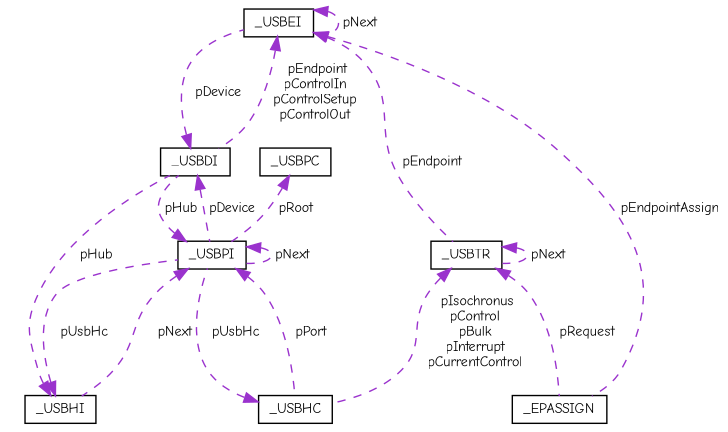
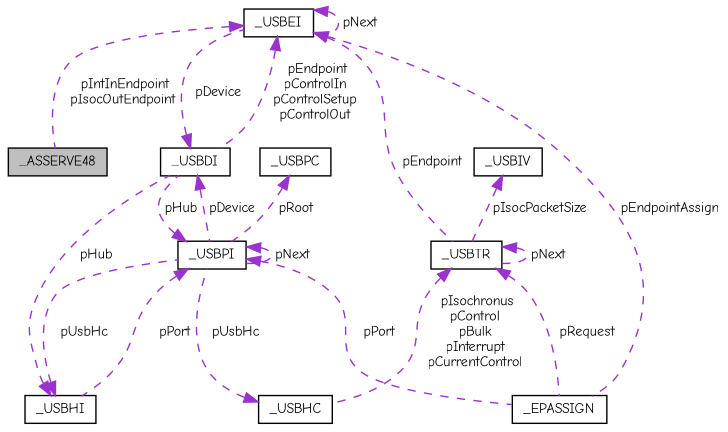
none -> (58, 162)
none -> (508, 162)
(283, 331) -> (357, 368)
(173, 332) -> (173, 332)
